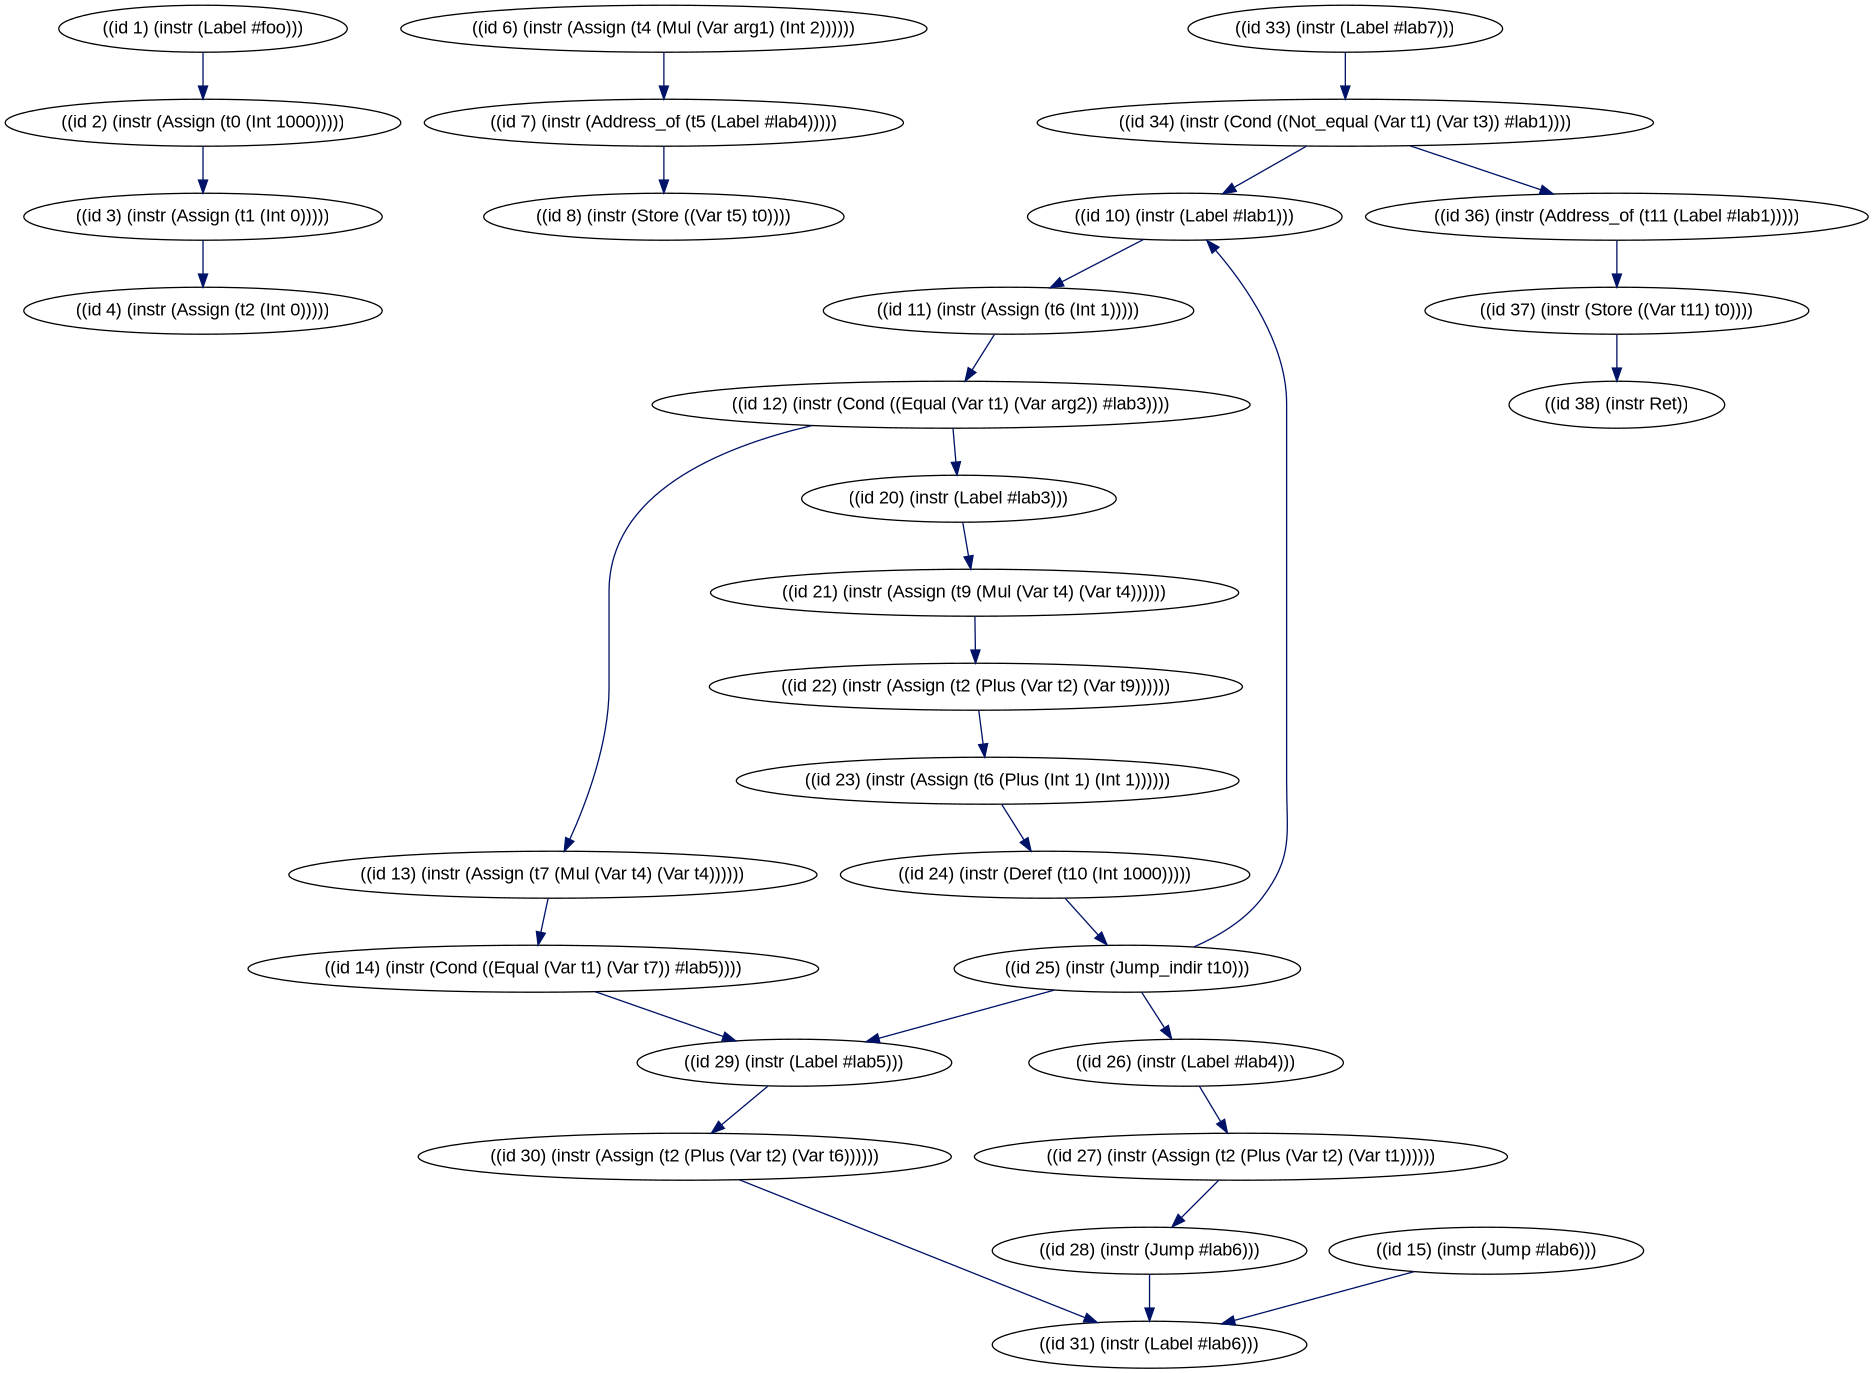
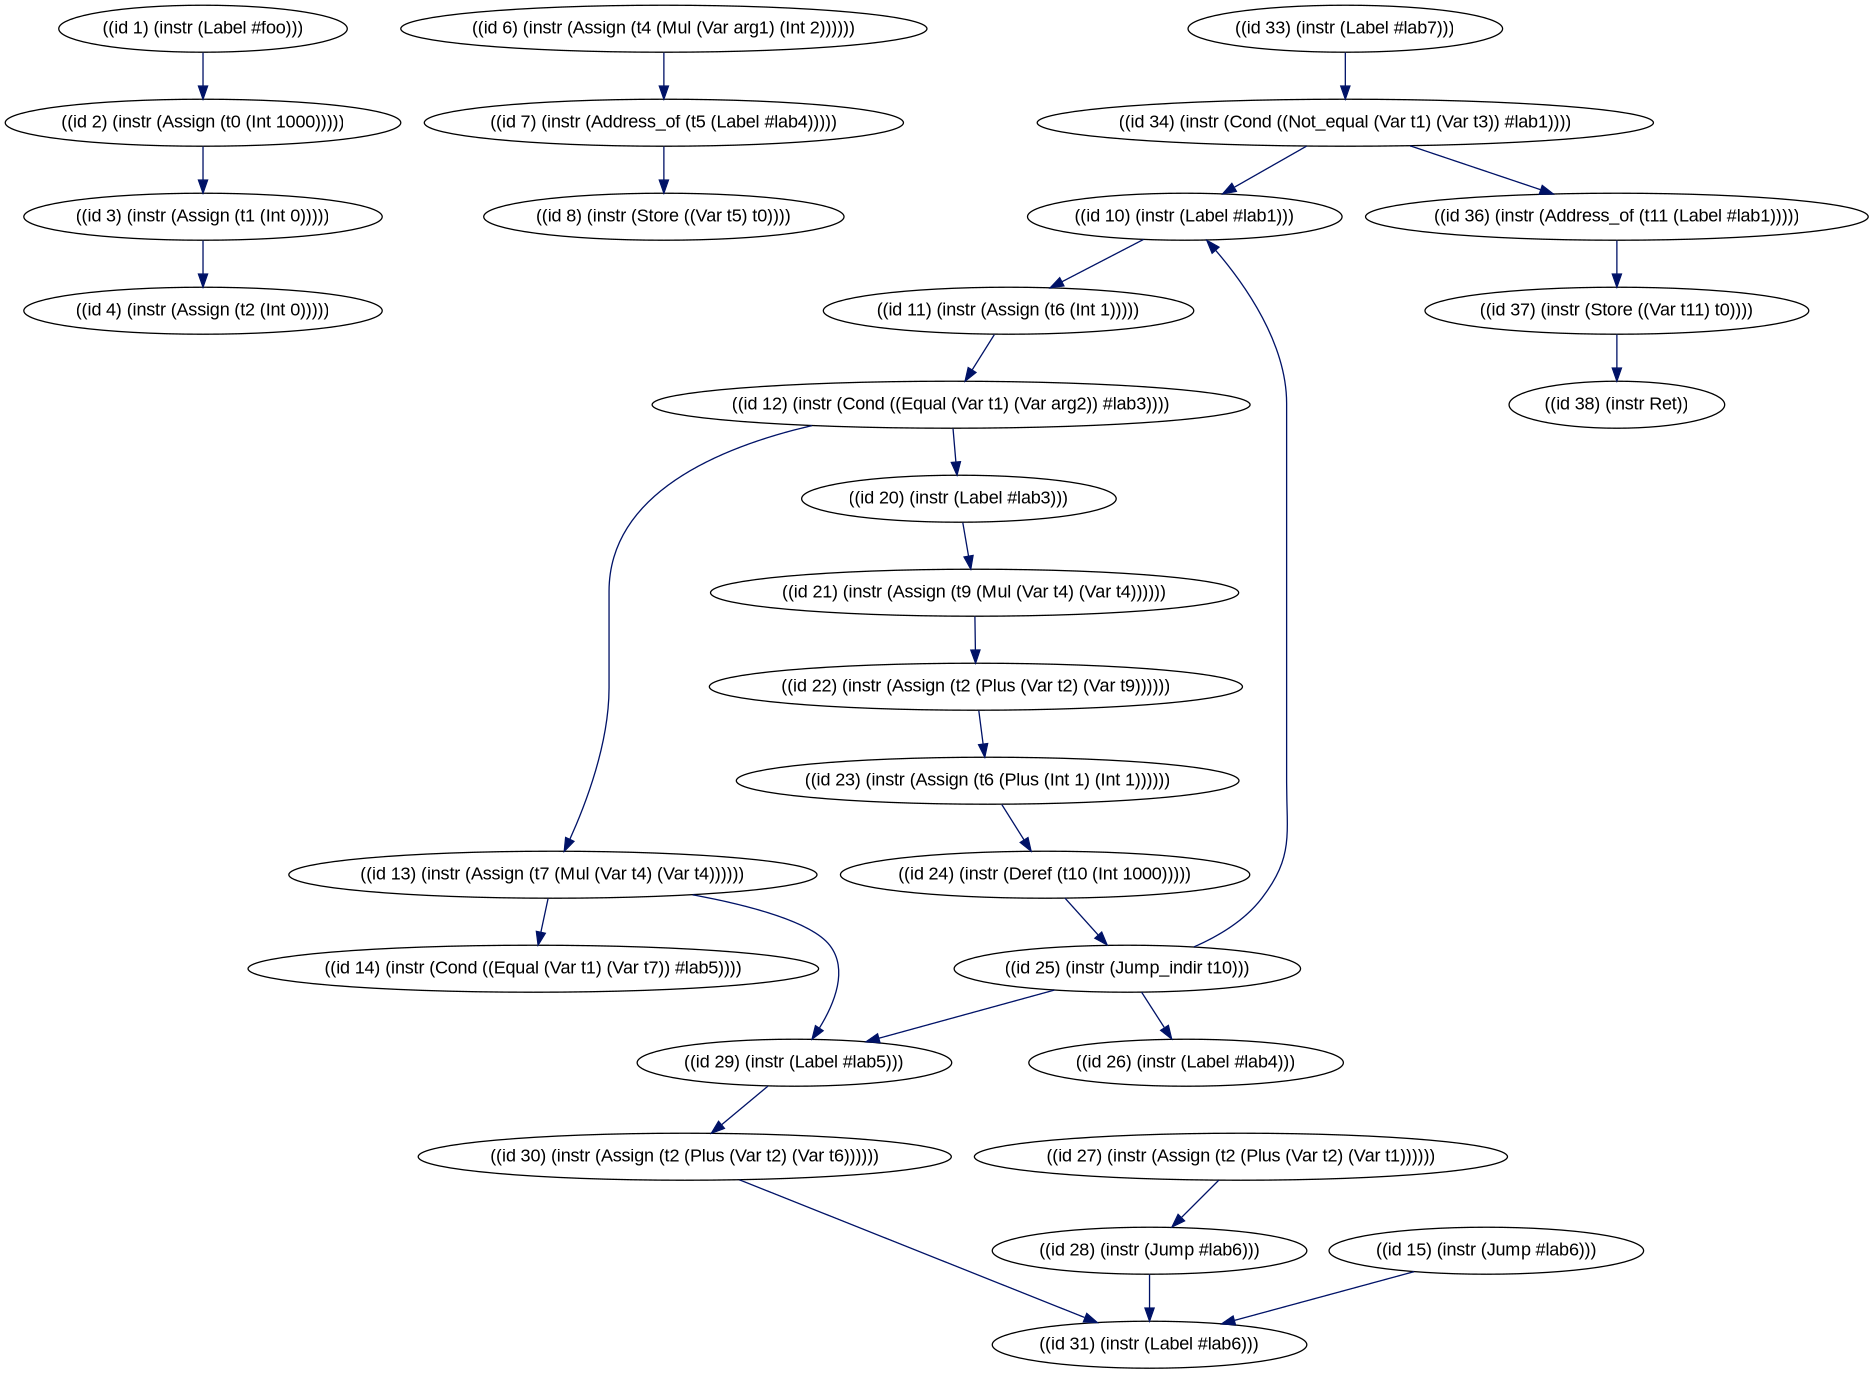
(659, 1014) -> (806, 928)
(1210, 1104) -> none
